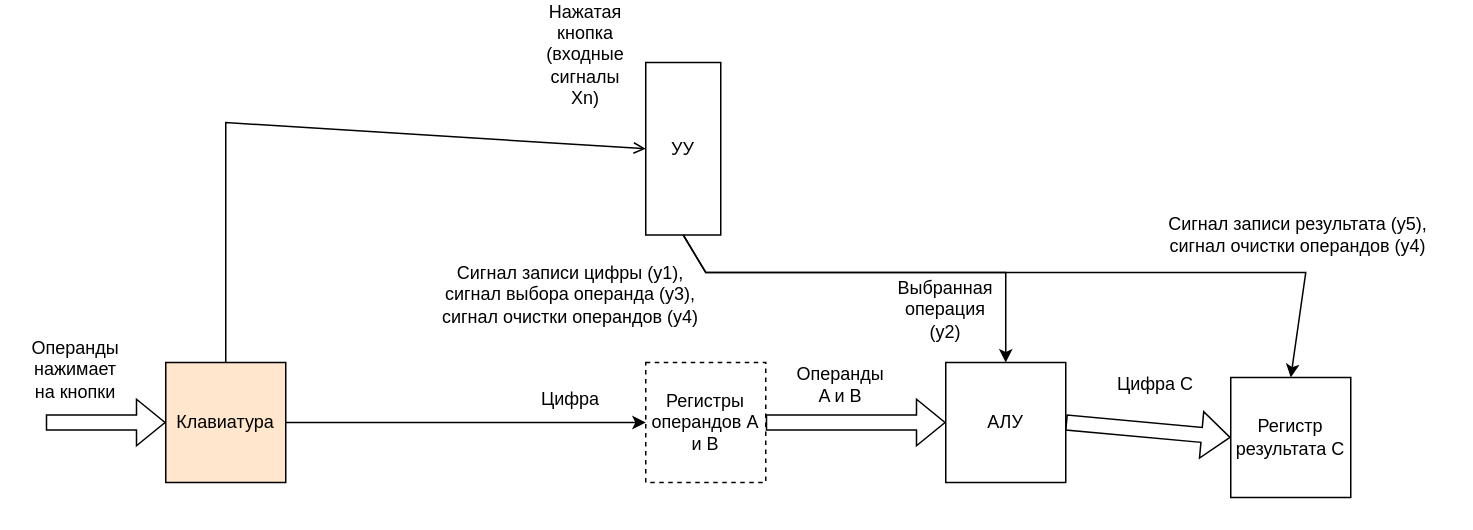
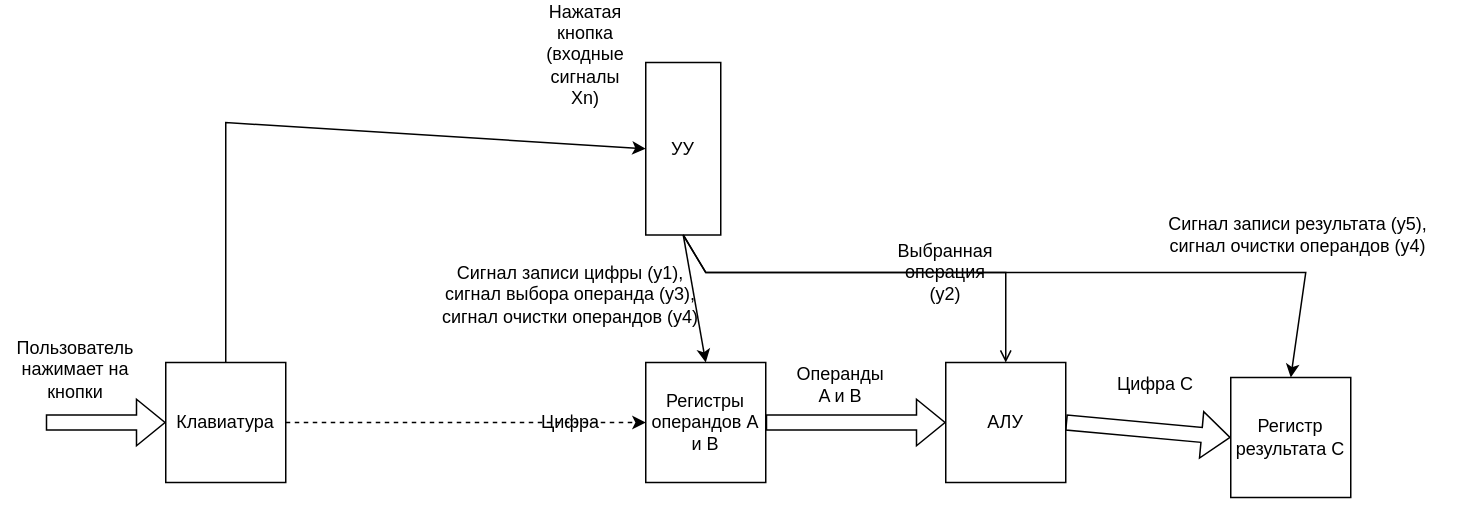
(636, 148) -> (634, 148)
none -> (694, 296)
(946, 310) -> (946, 272)
(1006, 351) -> (1006, 353)
(76, 370) -> (76, 370)
(571, 400) -> (571, 422)
(226, 422) -> (226, 422)
(462, 422) -> (462, 422)
(706, 422) -> (706, 422)
